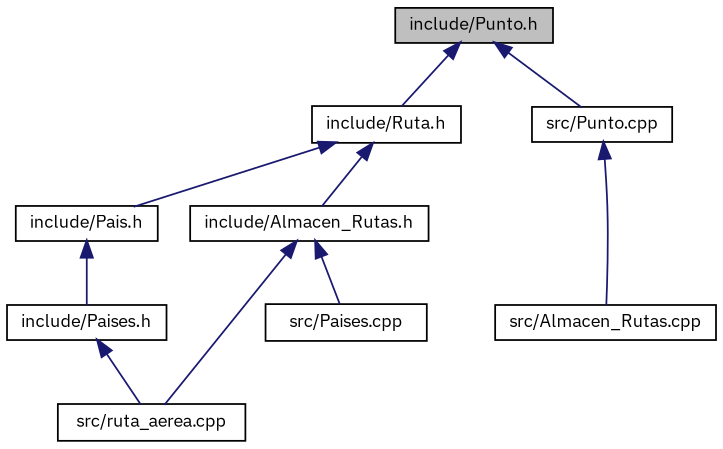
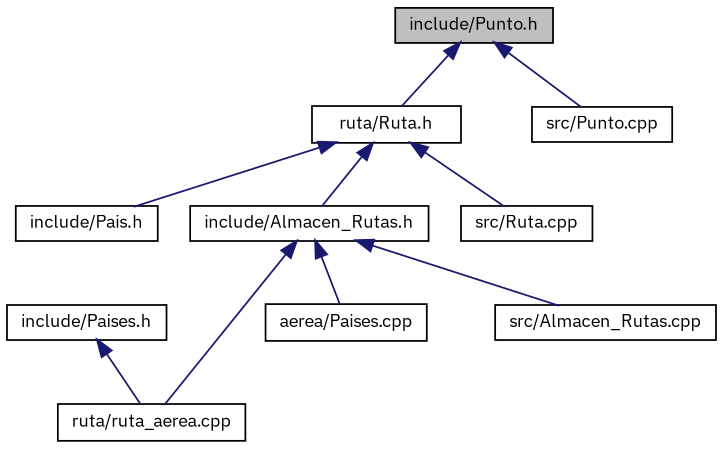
(386, 124) -> (386, 124)
none -> (527, 223)
(608, 232) -> (466, 276)
(87, 282) -> none
(346, 323) -> (346, 323)
(152, 422) -> (152, 422)
